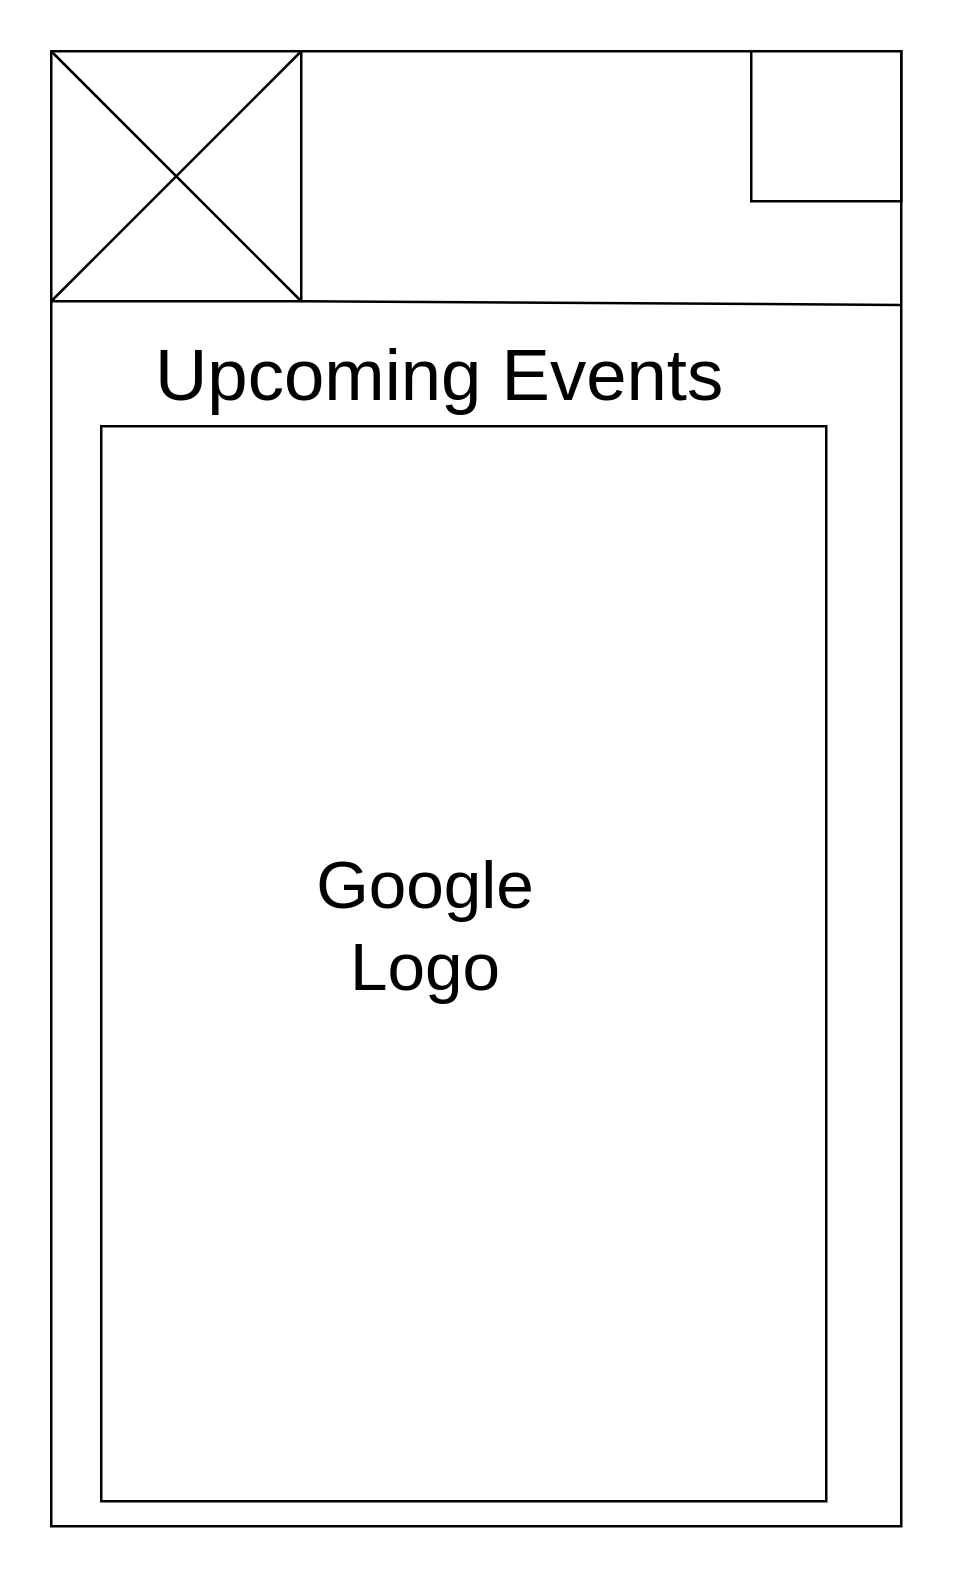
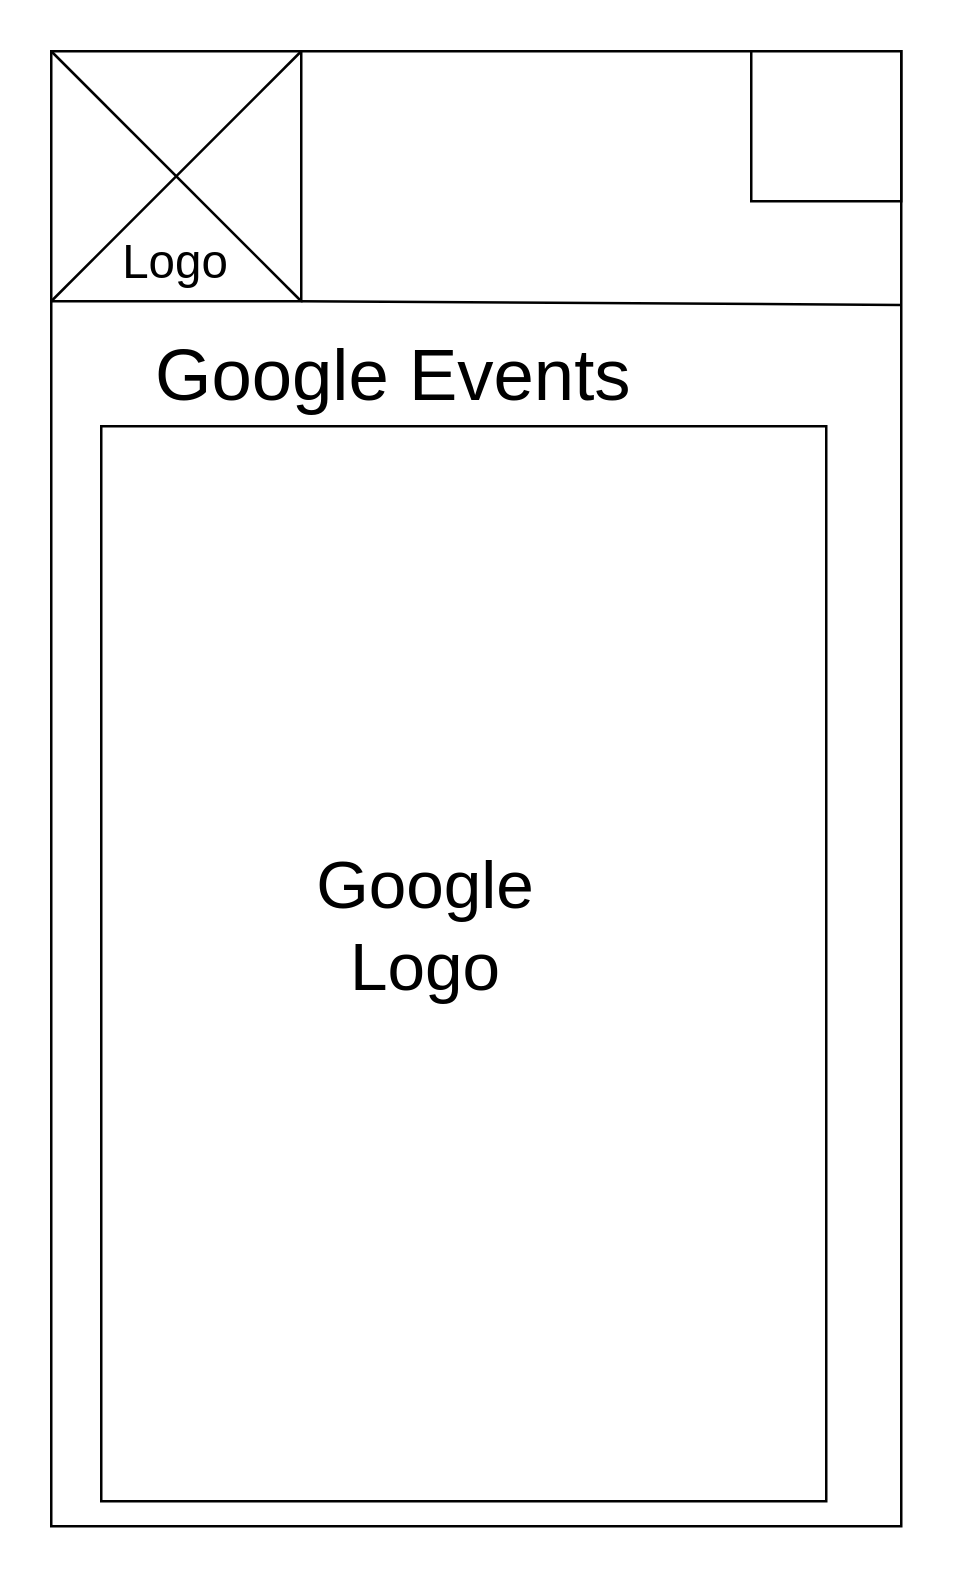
none -> (176, 264)
(278, 376) -> (262, 376)
